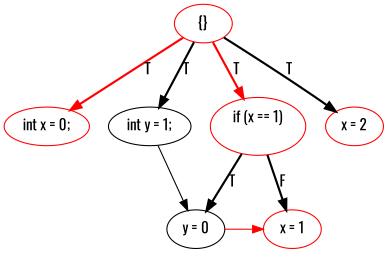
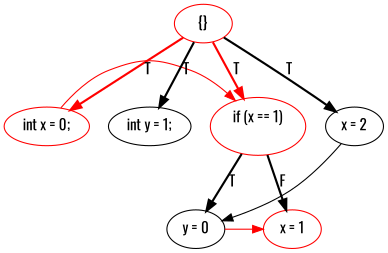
none -> (131, 63)
(355, 126) -> (355, 126)
(171, 173) -> (292, 189)
